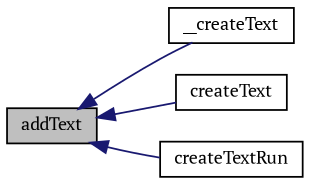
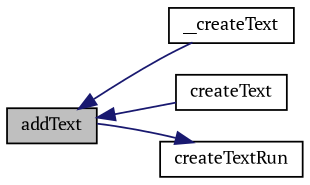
(133, 153) -> (137, 130)
